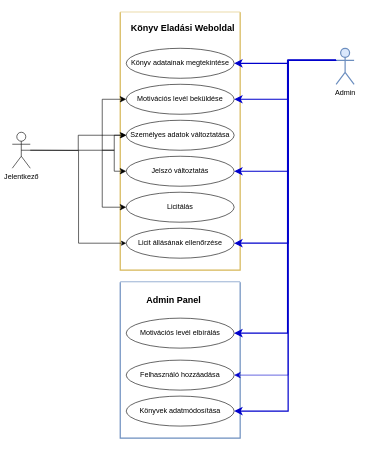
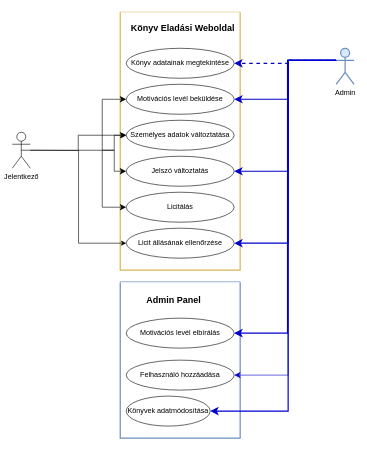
(263, 63) -> (263, 63)
(180, 411) -> (168, 411)
